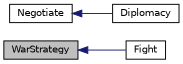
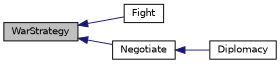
none -> (100, 42)
